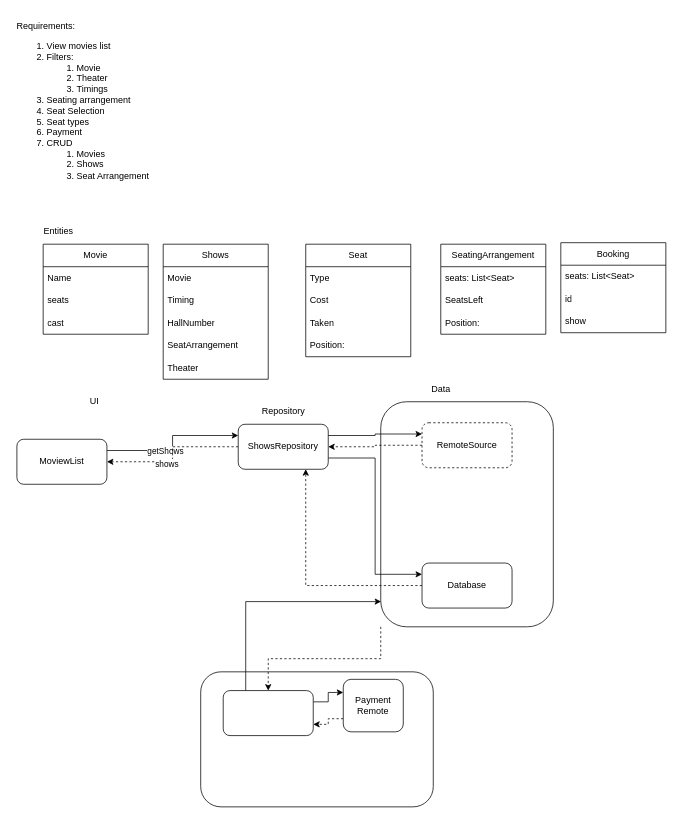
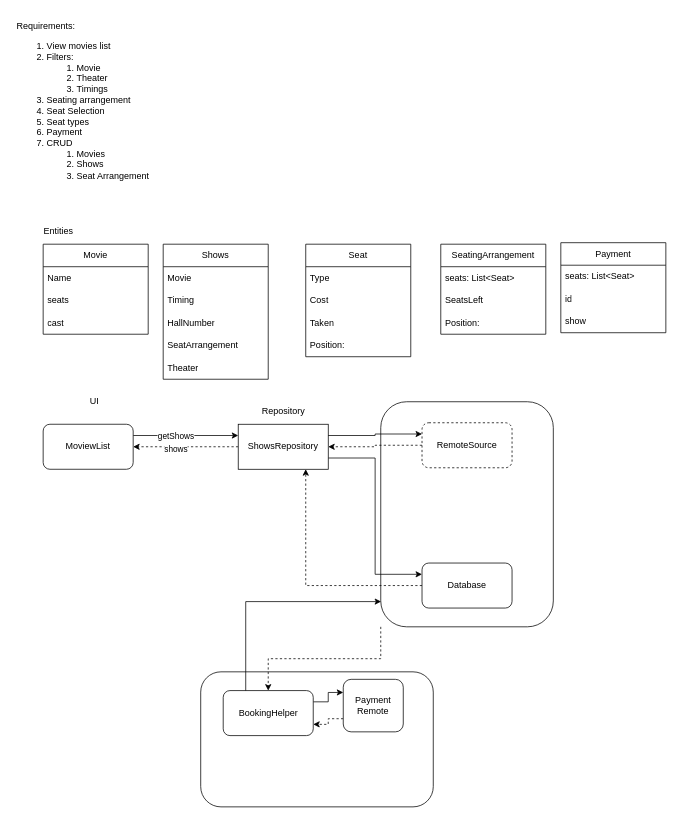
(613, 254) -> (613, 254)
(441, 389) -> none
(283, 447) -> (283, 447)
(62, 462) -> (88, 447)
none -> (268, 713)
